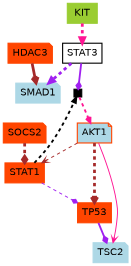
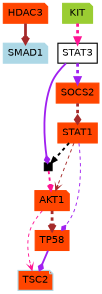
(82, 13) -> (78, 13)
(62, 71) -> (78, 70)
(25, 133) -> (78, 93)
(94, 133) -> (52, 201)
(62, 152) -> (66, 164)
(114, 189) -> (29, 236)
(94, 213) -> (52, 241)
(111, 253) -> (35, 280)
